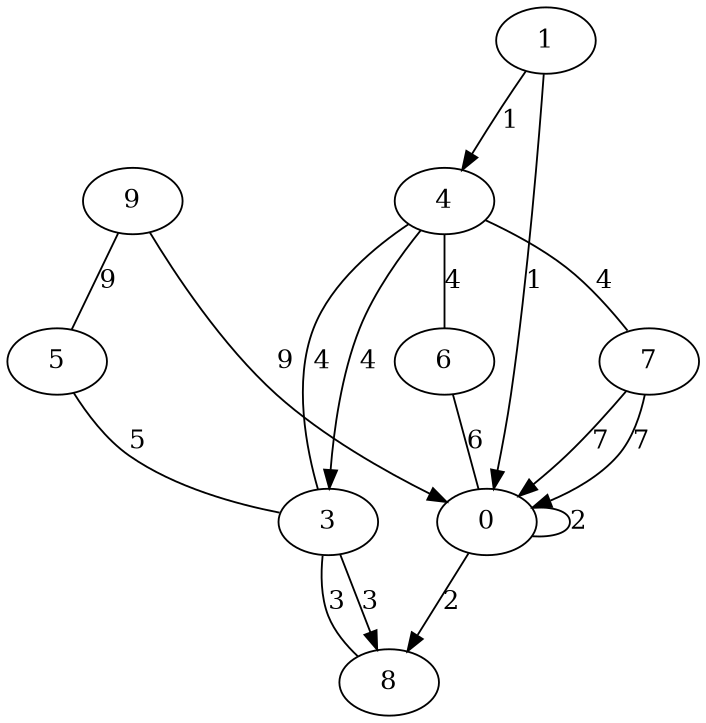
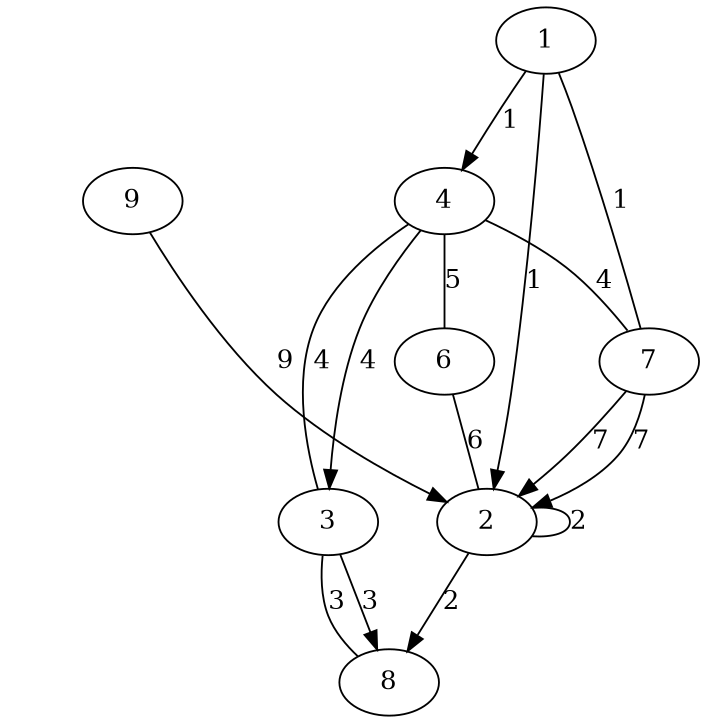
none -> (603, 200)
(454, 281) -> (454, 281)
(57, 362) -> none
(487, 522) -> (487, 522)
